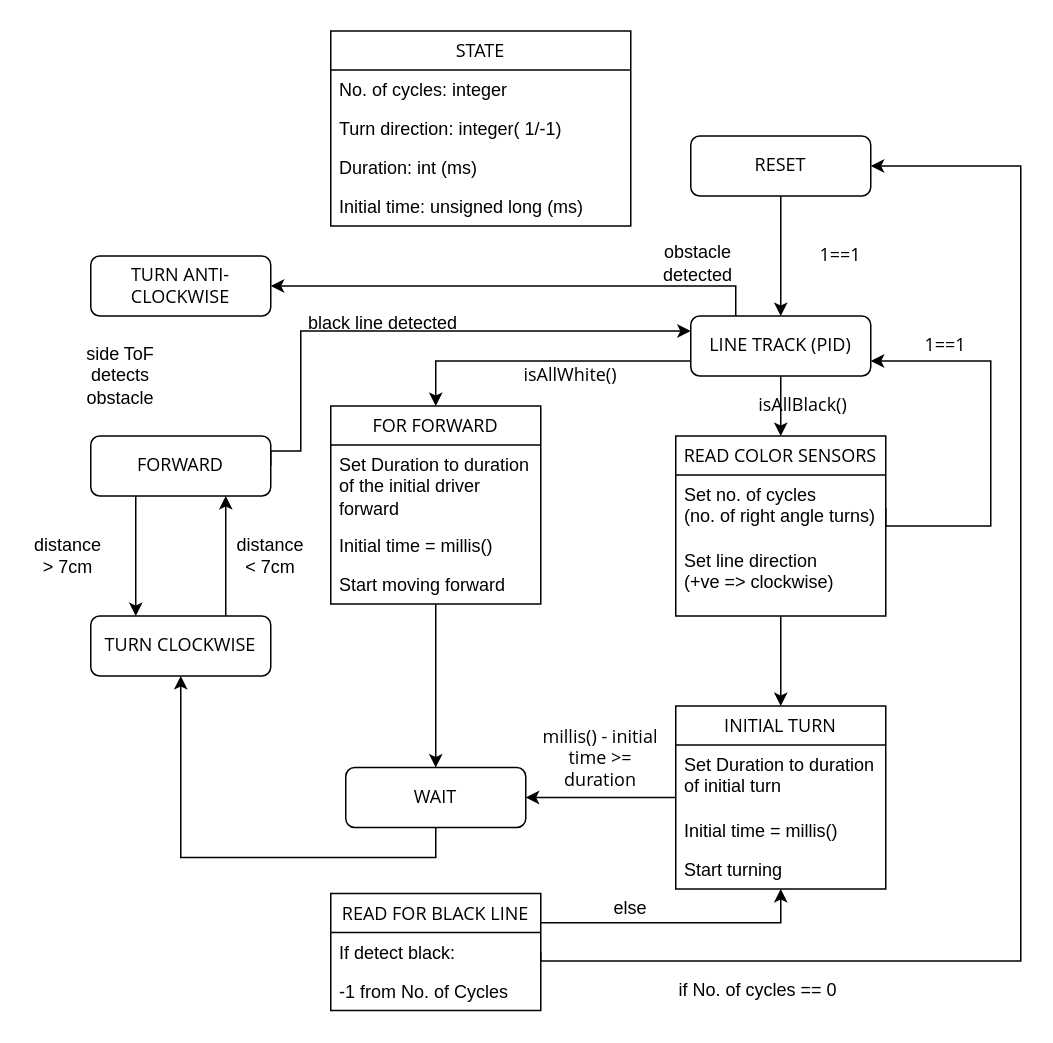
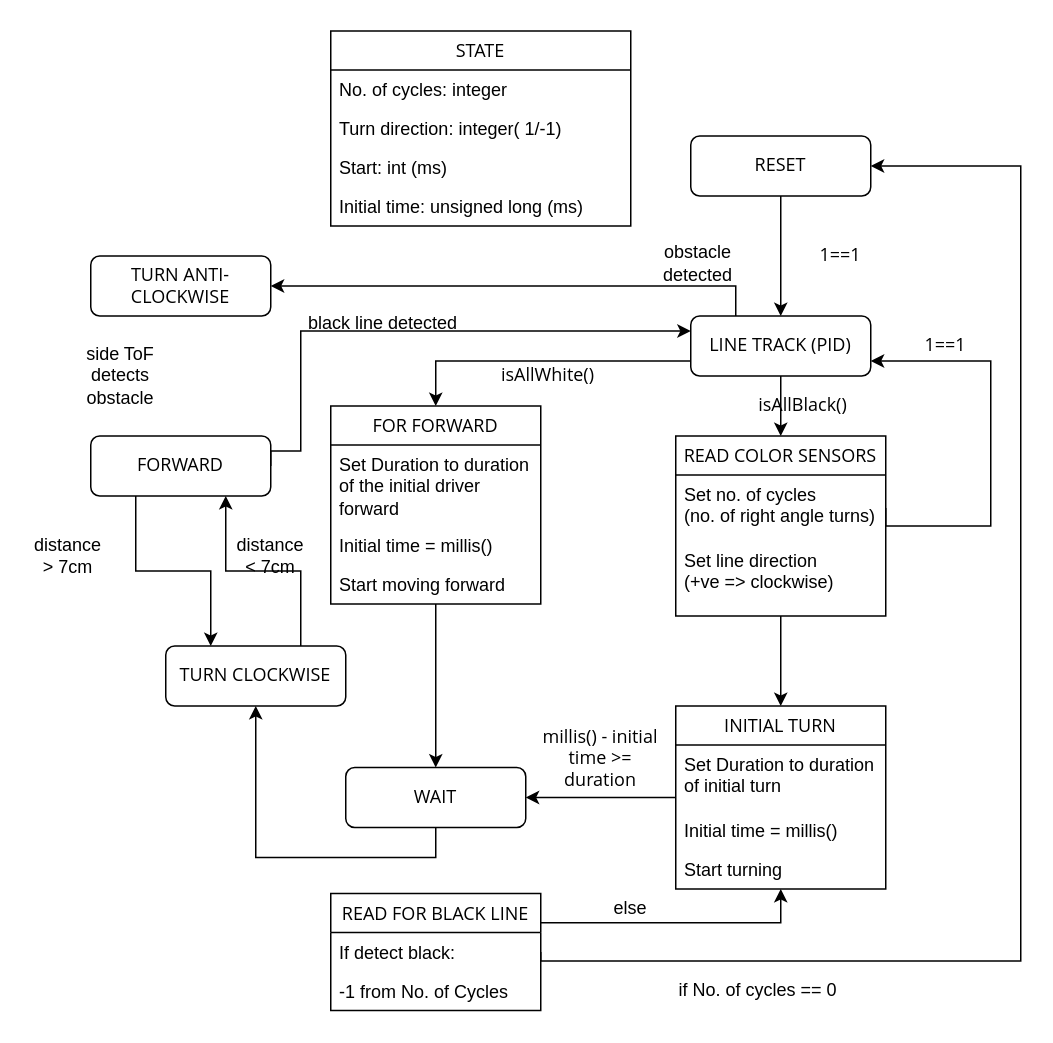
(418, 168) -> (405, 168)
(571, 376) -> (548, 376)
(181, 646) -> (256, 676)
